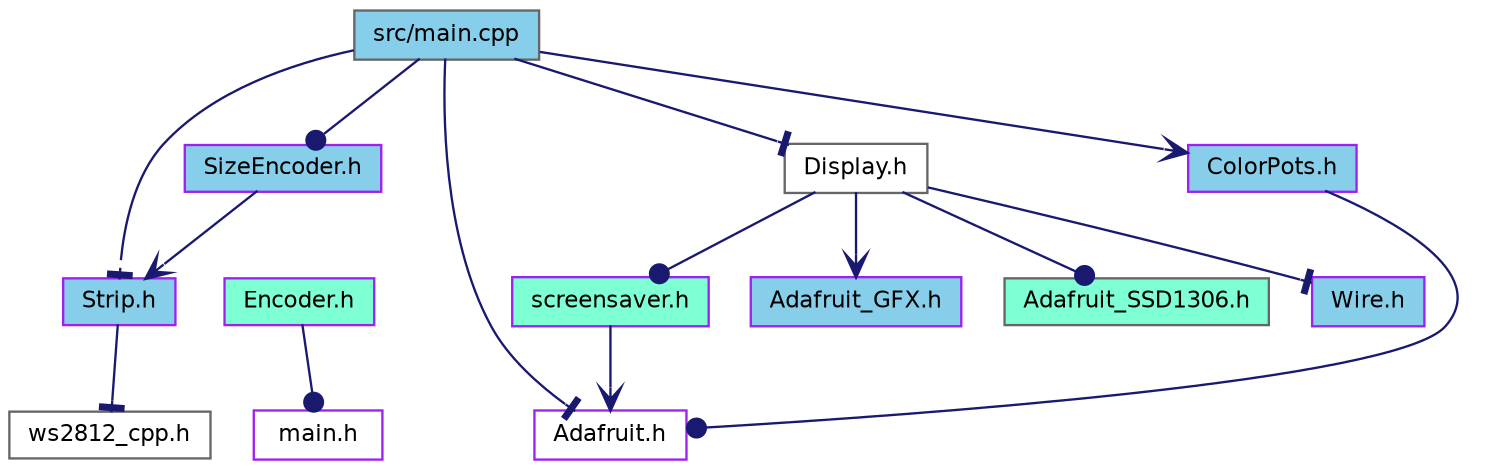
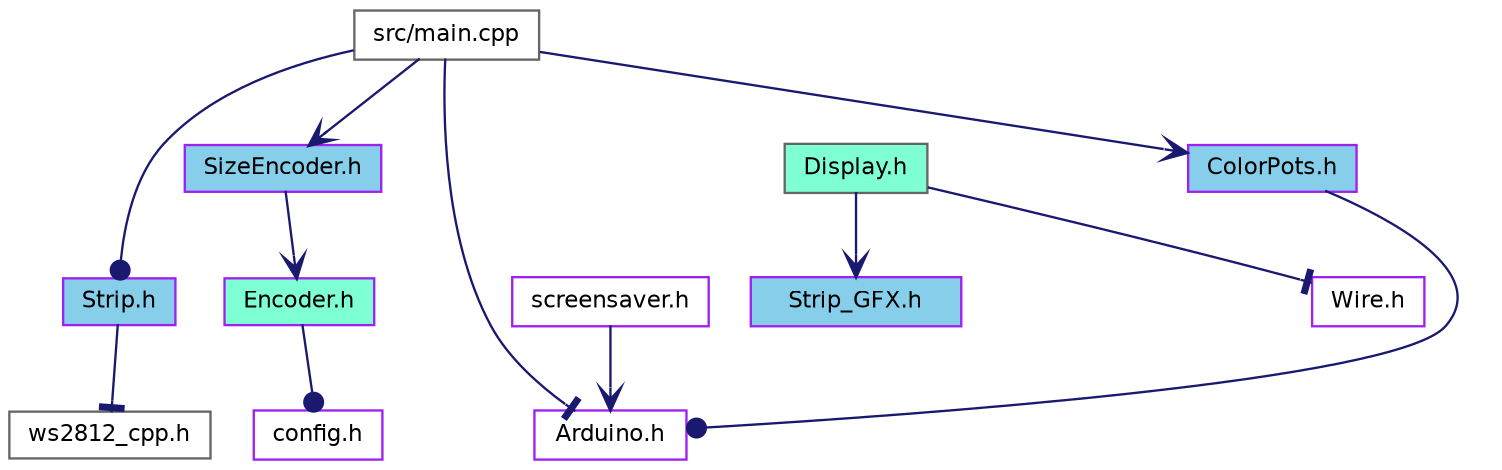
(447, 35) -> (447, 35)
(372, 96) -> (372, 96)
(646, 100) -> none
(197, 115) -> (197, 115)
(856, 168) -> (856, 168)
(211, 227) -> (290, 223)
(742, 231) -> none
(610, 302) -> (610, 302)
(856, 302) -> (856, 302)
(1137, 302) -> none
(1368, 302) -> (1368, 302)
(318, 435) -> (318, 435)
(610, 435) -> (610, 435)
